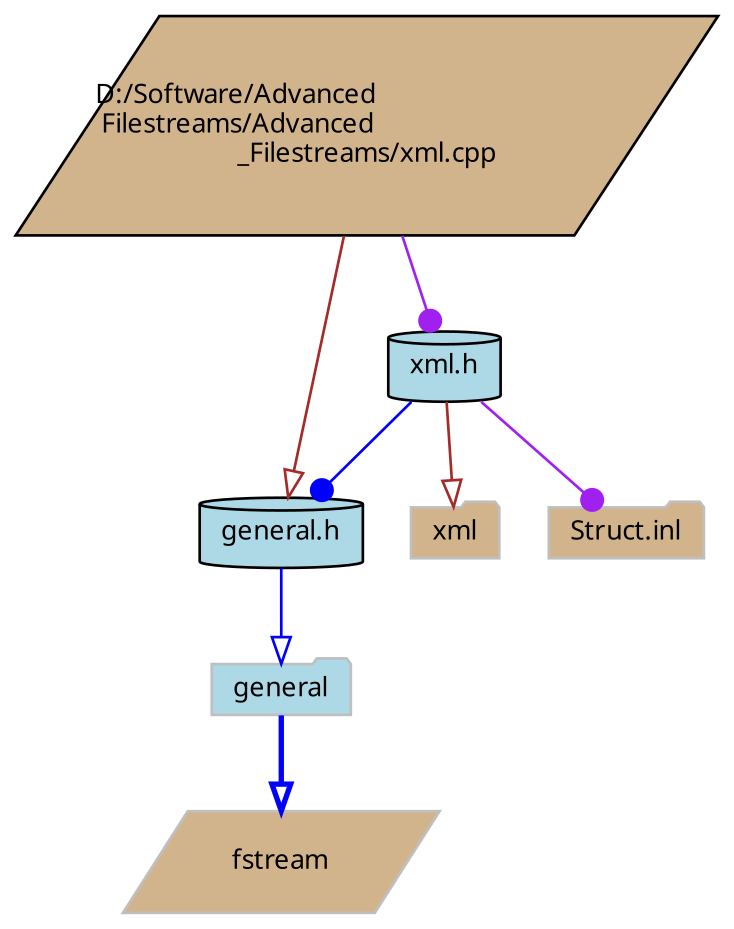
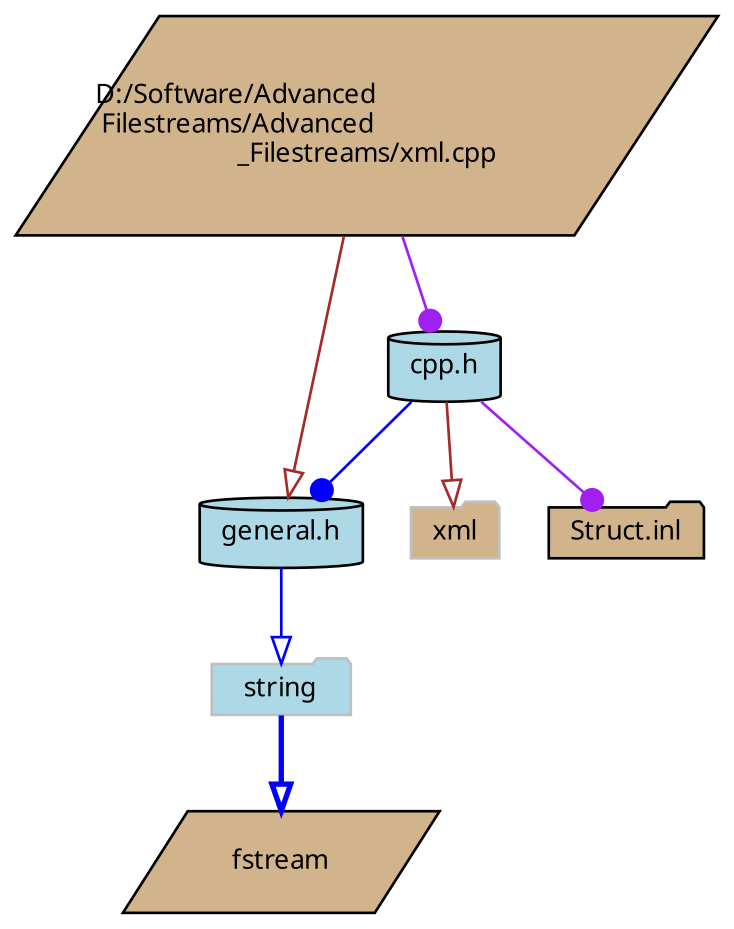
(444, 367) -> (444, 367)
(626, 533) -> (626, 533)
(281, 689) -> (281, 689)
(281, 862) -> (281, 862)
